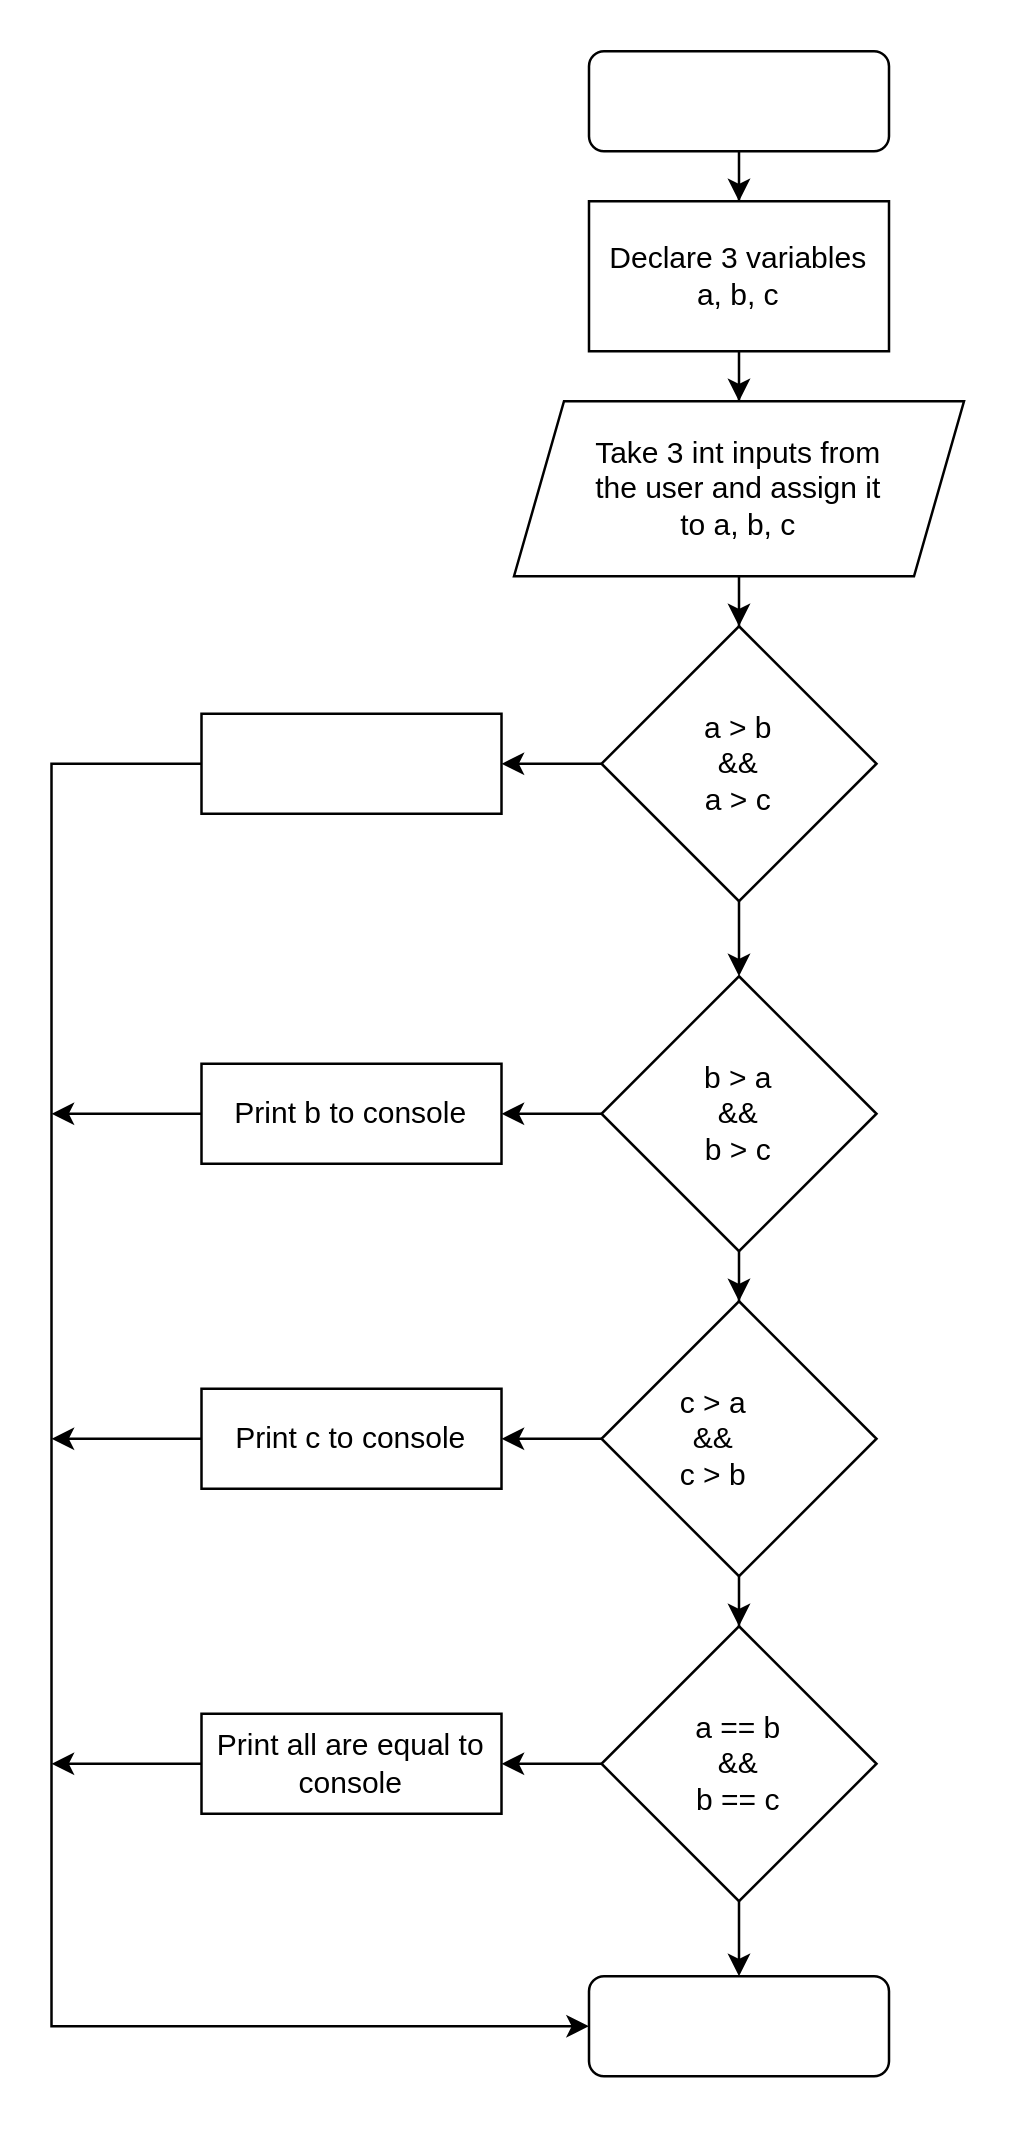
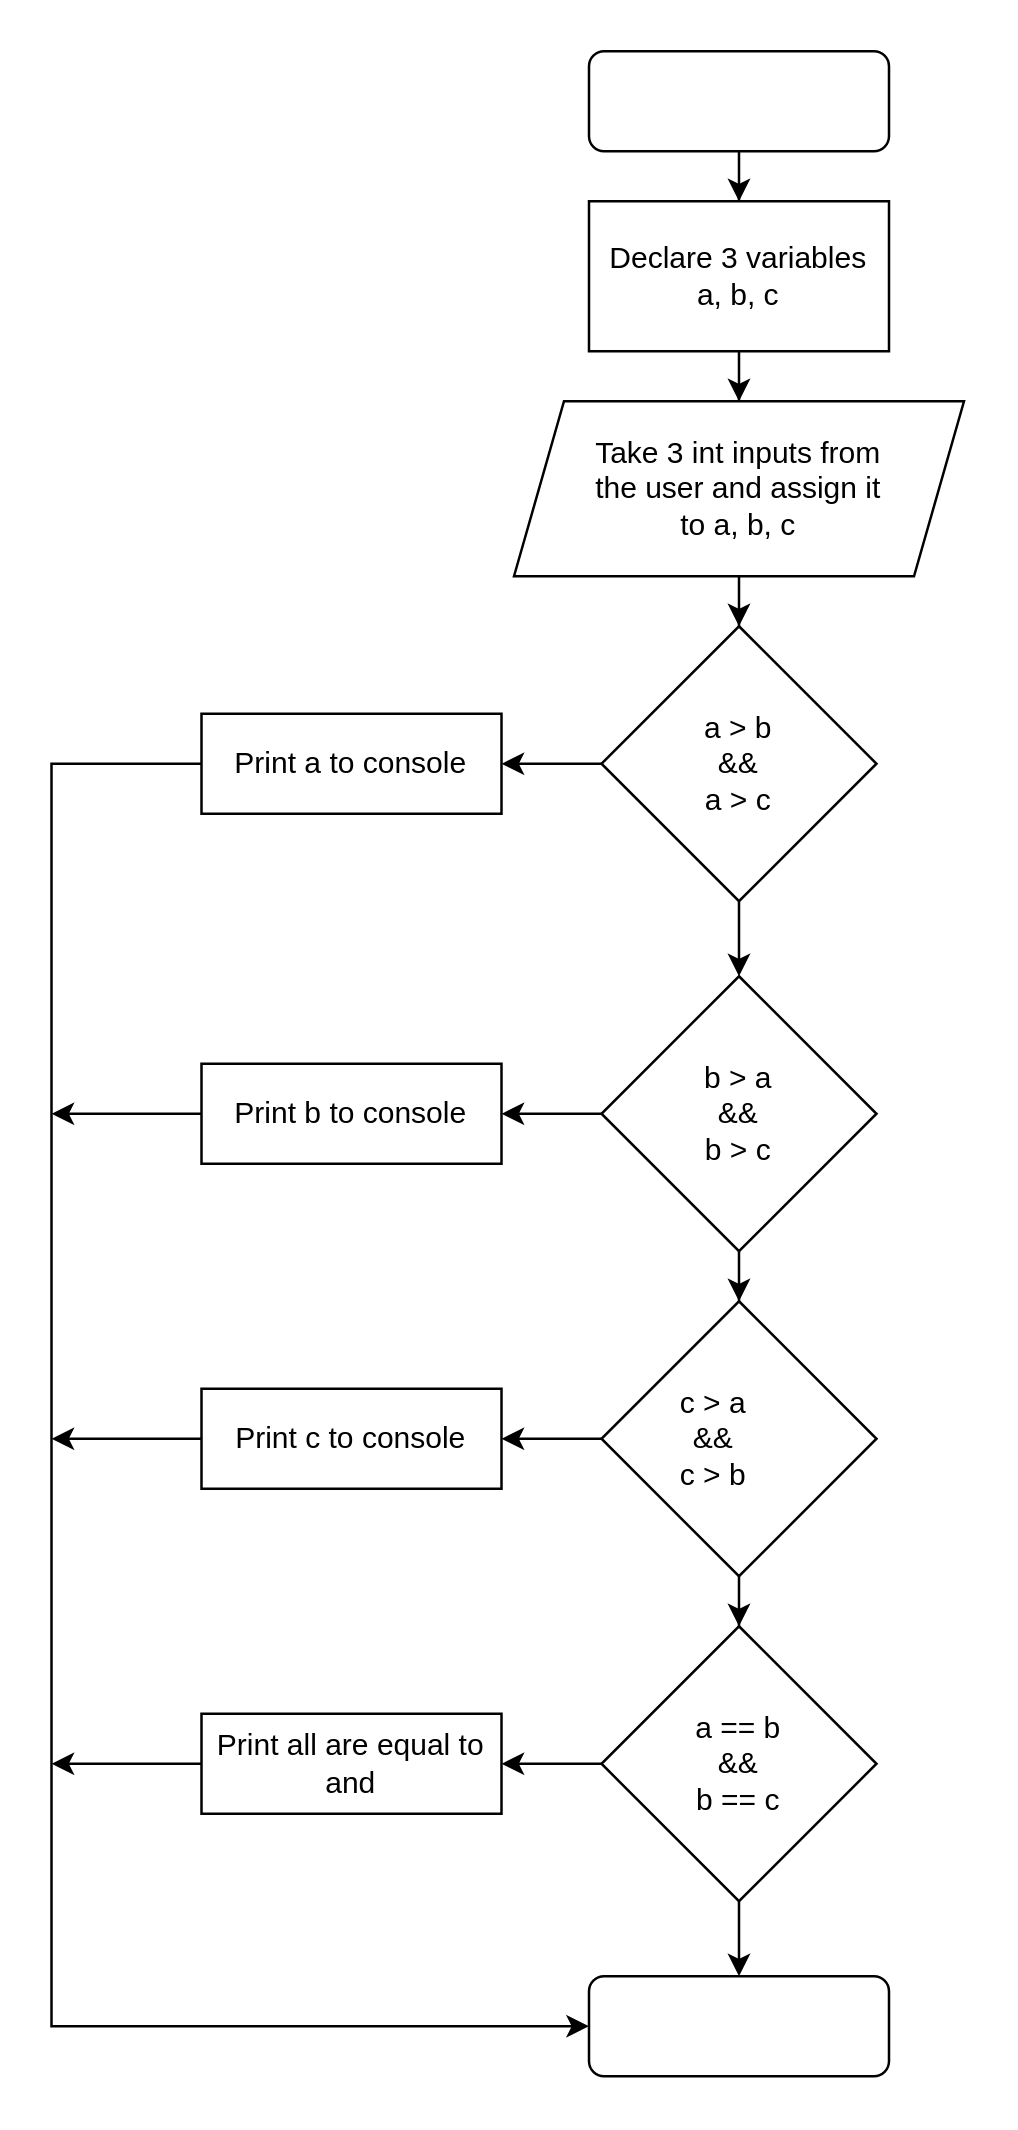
none -> (351, 764)
(351, 1764) -> (351, 1764)
